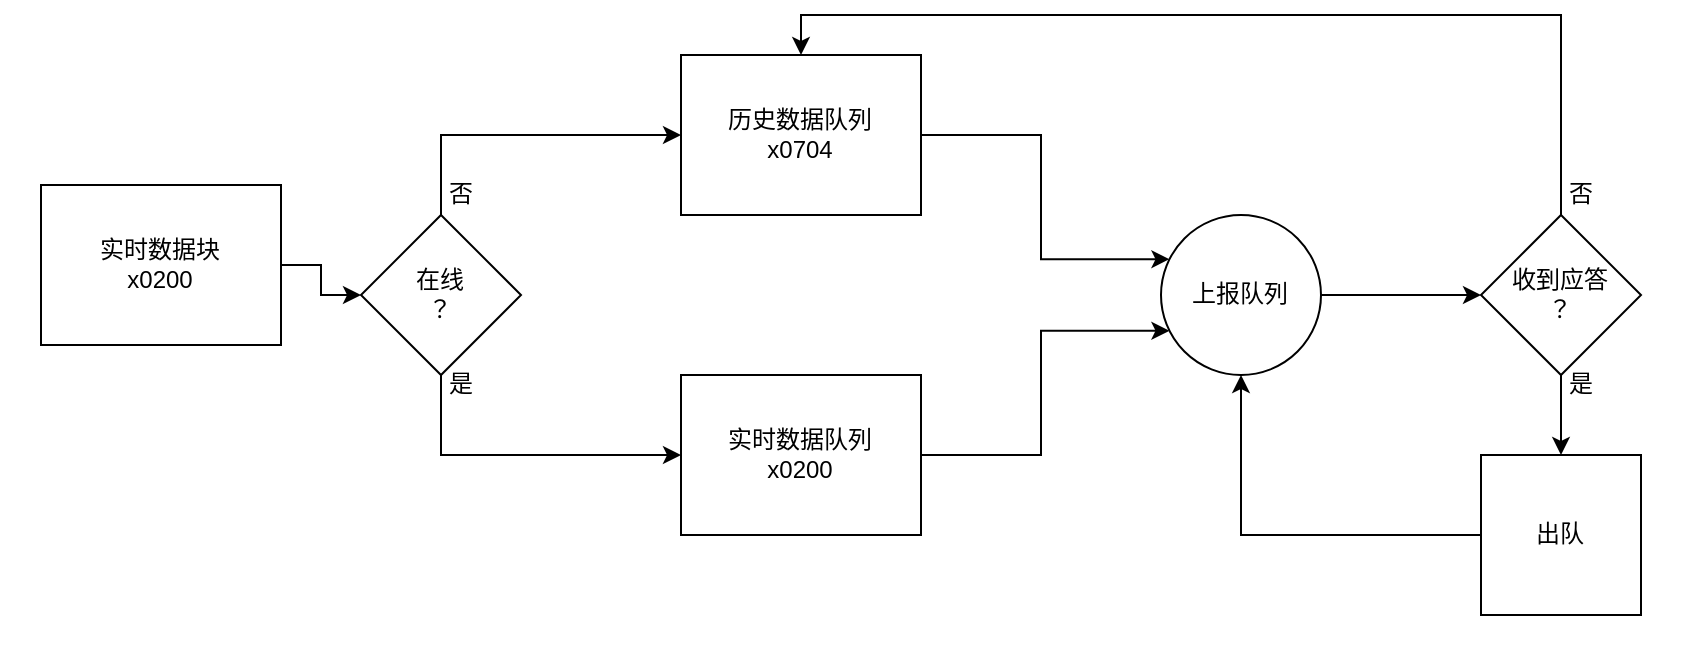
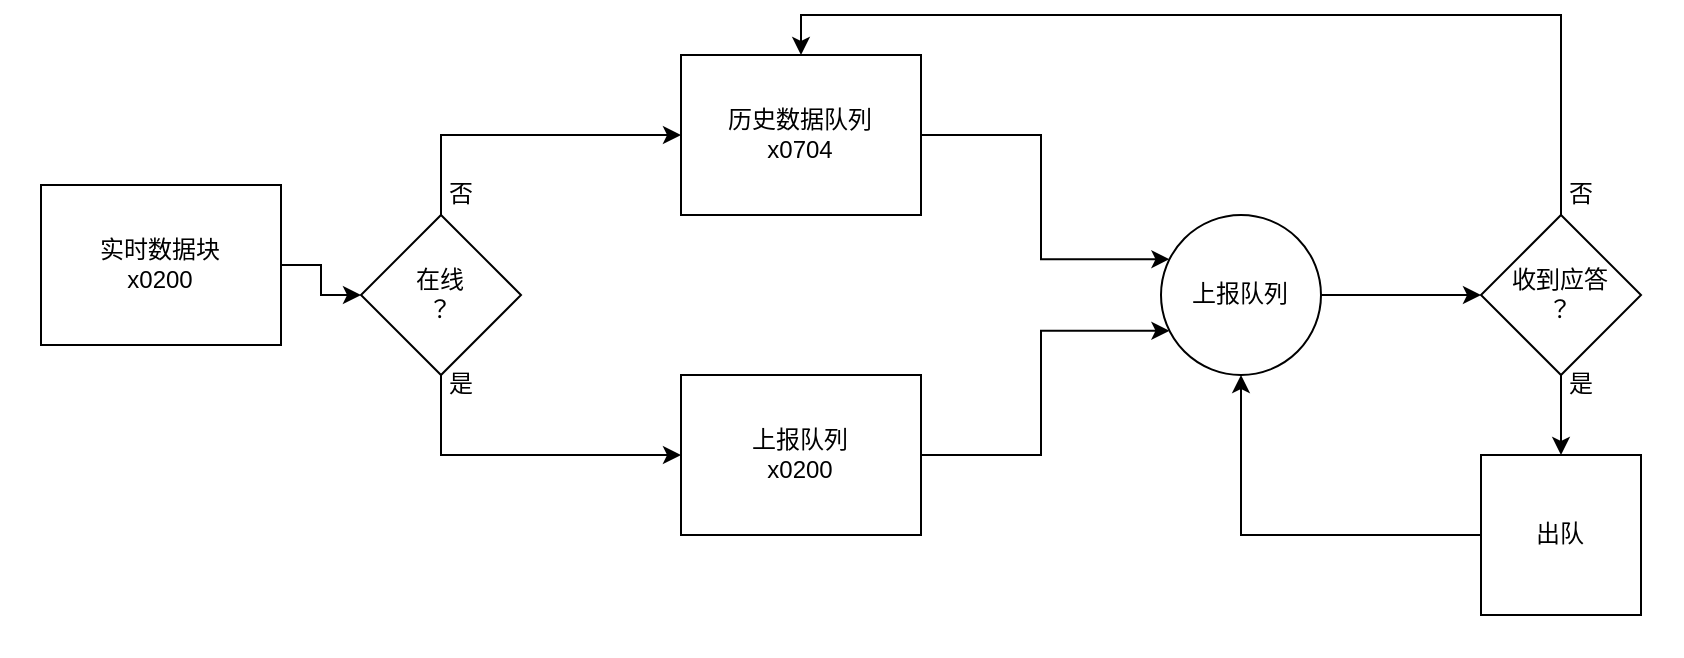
(801, 455) -> (801, 455)
